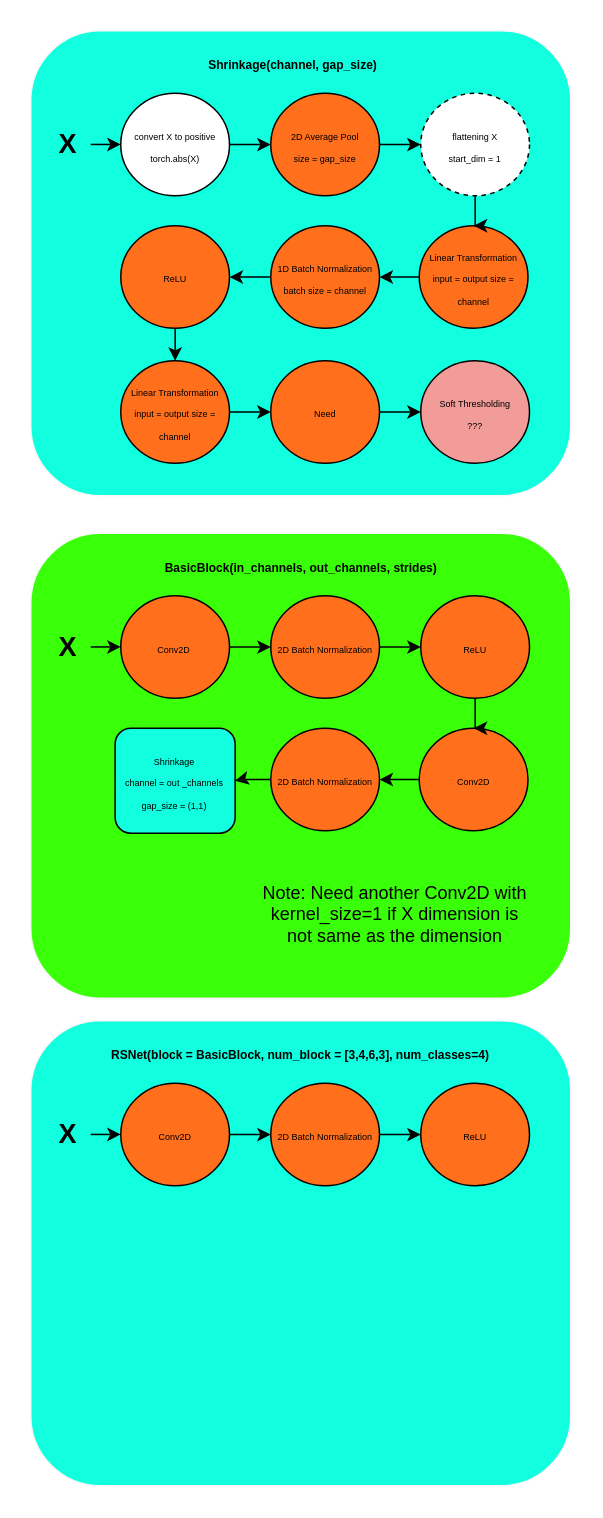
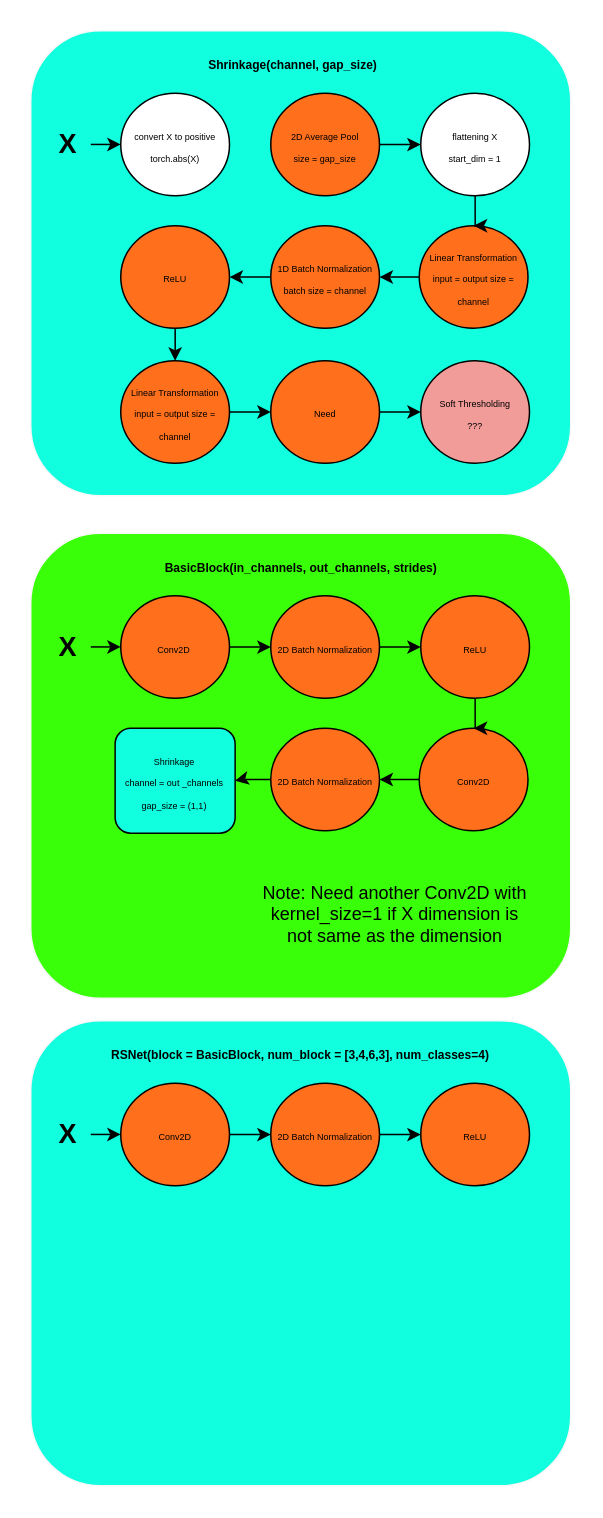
(255, 145) -> none
(475, 145) -> (475, 145)
